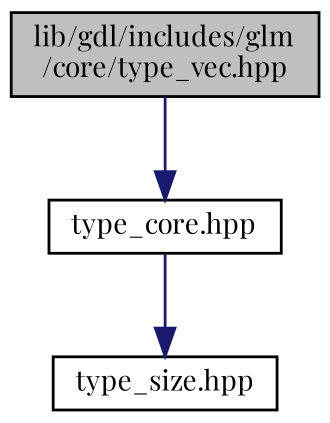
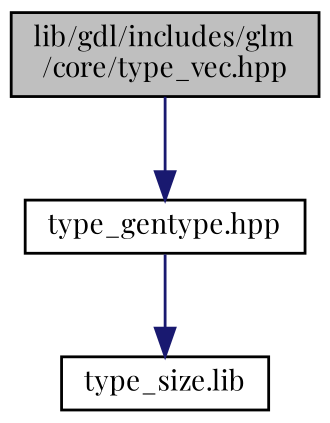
(165, 227) -> (165, 227)
(165, 383) -> (165, 383)
